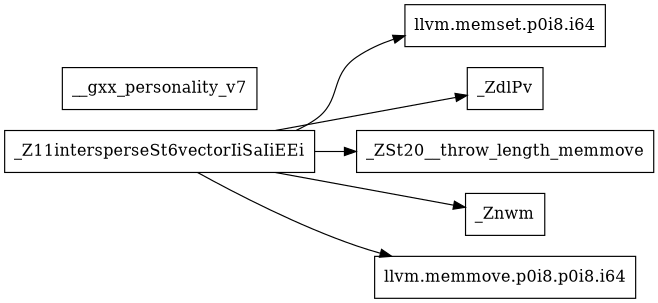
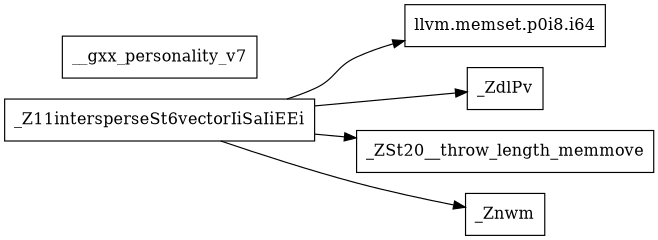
(505, 277) -> none
